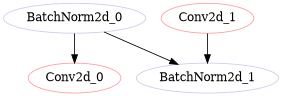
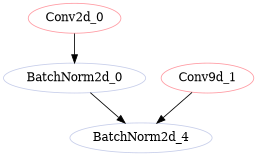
(207, 18) -> (207, 78)
(75, 44) -> (75, 44)
(207, 78) -> (141, 138)
